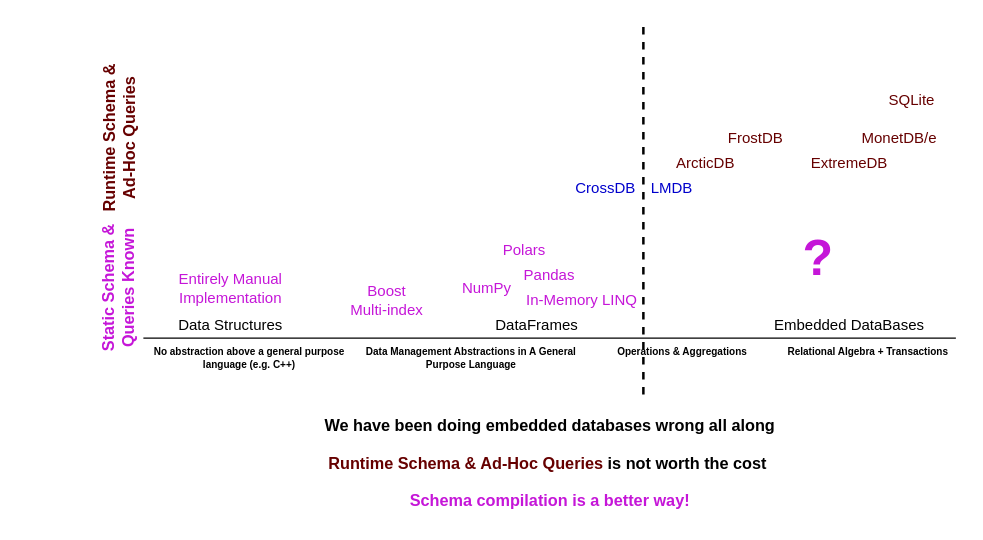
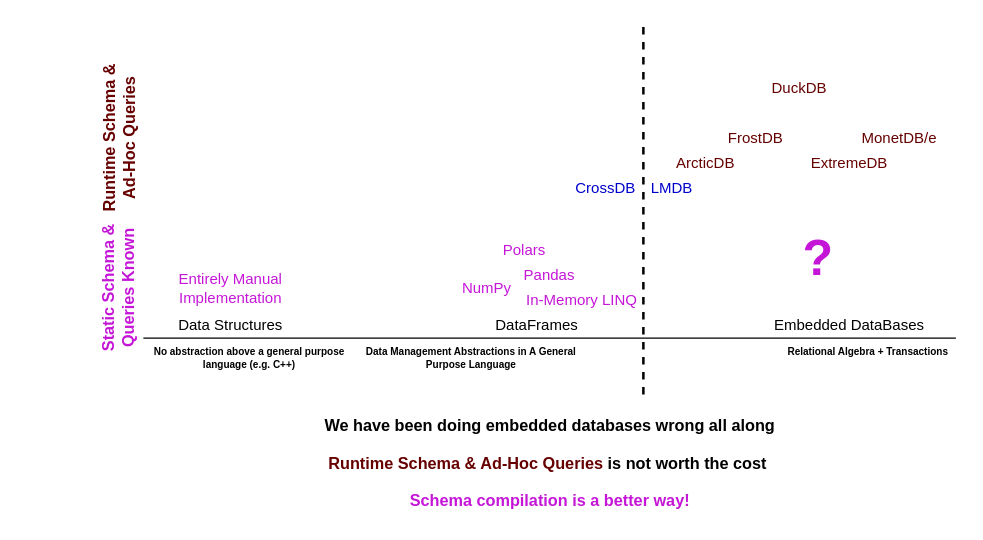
none -> (799, 88)
(912, 101) -> none
(387, 301) -> none
(684, 351) -> none
